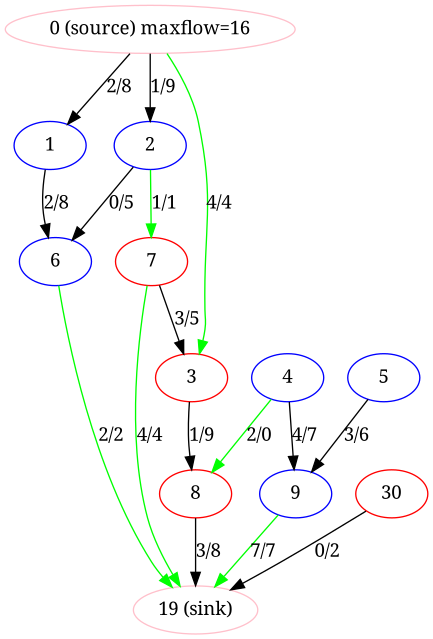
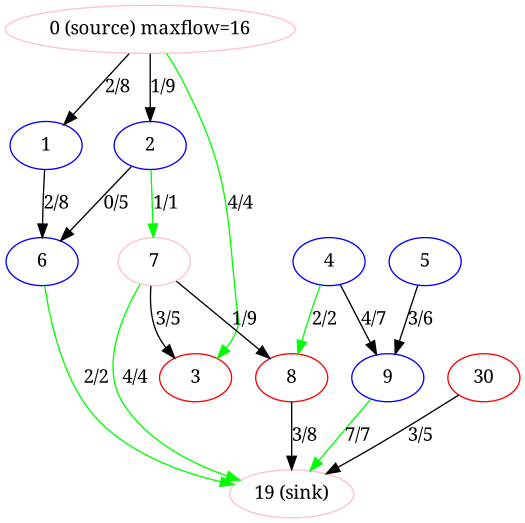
(152, 262) -> (154, 262)
(188, 429) -> (218, 315)
(259, 436) -> (324, 320)
(327, 552) -> (420, 436)
